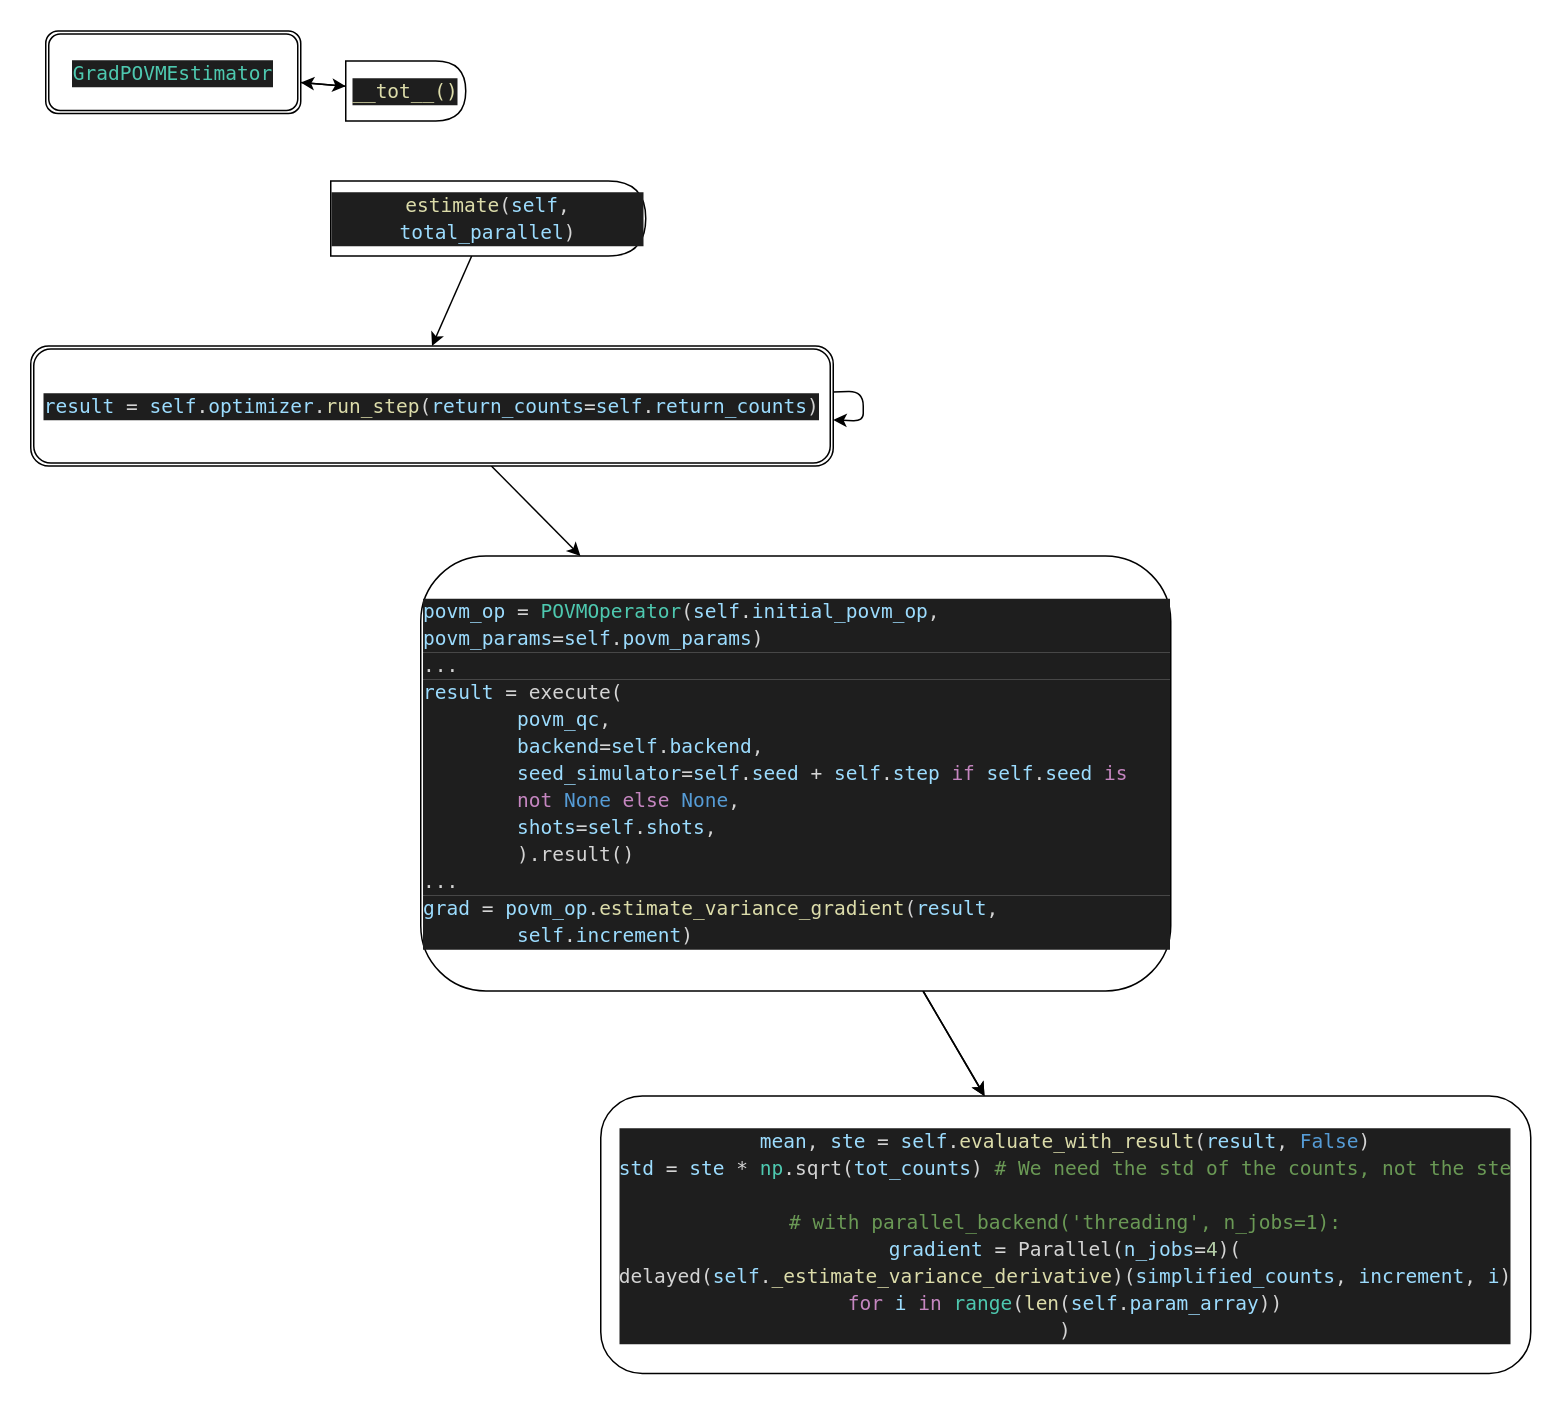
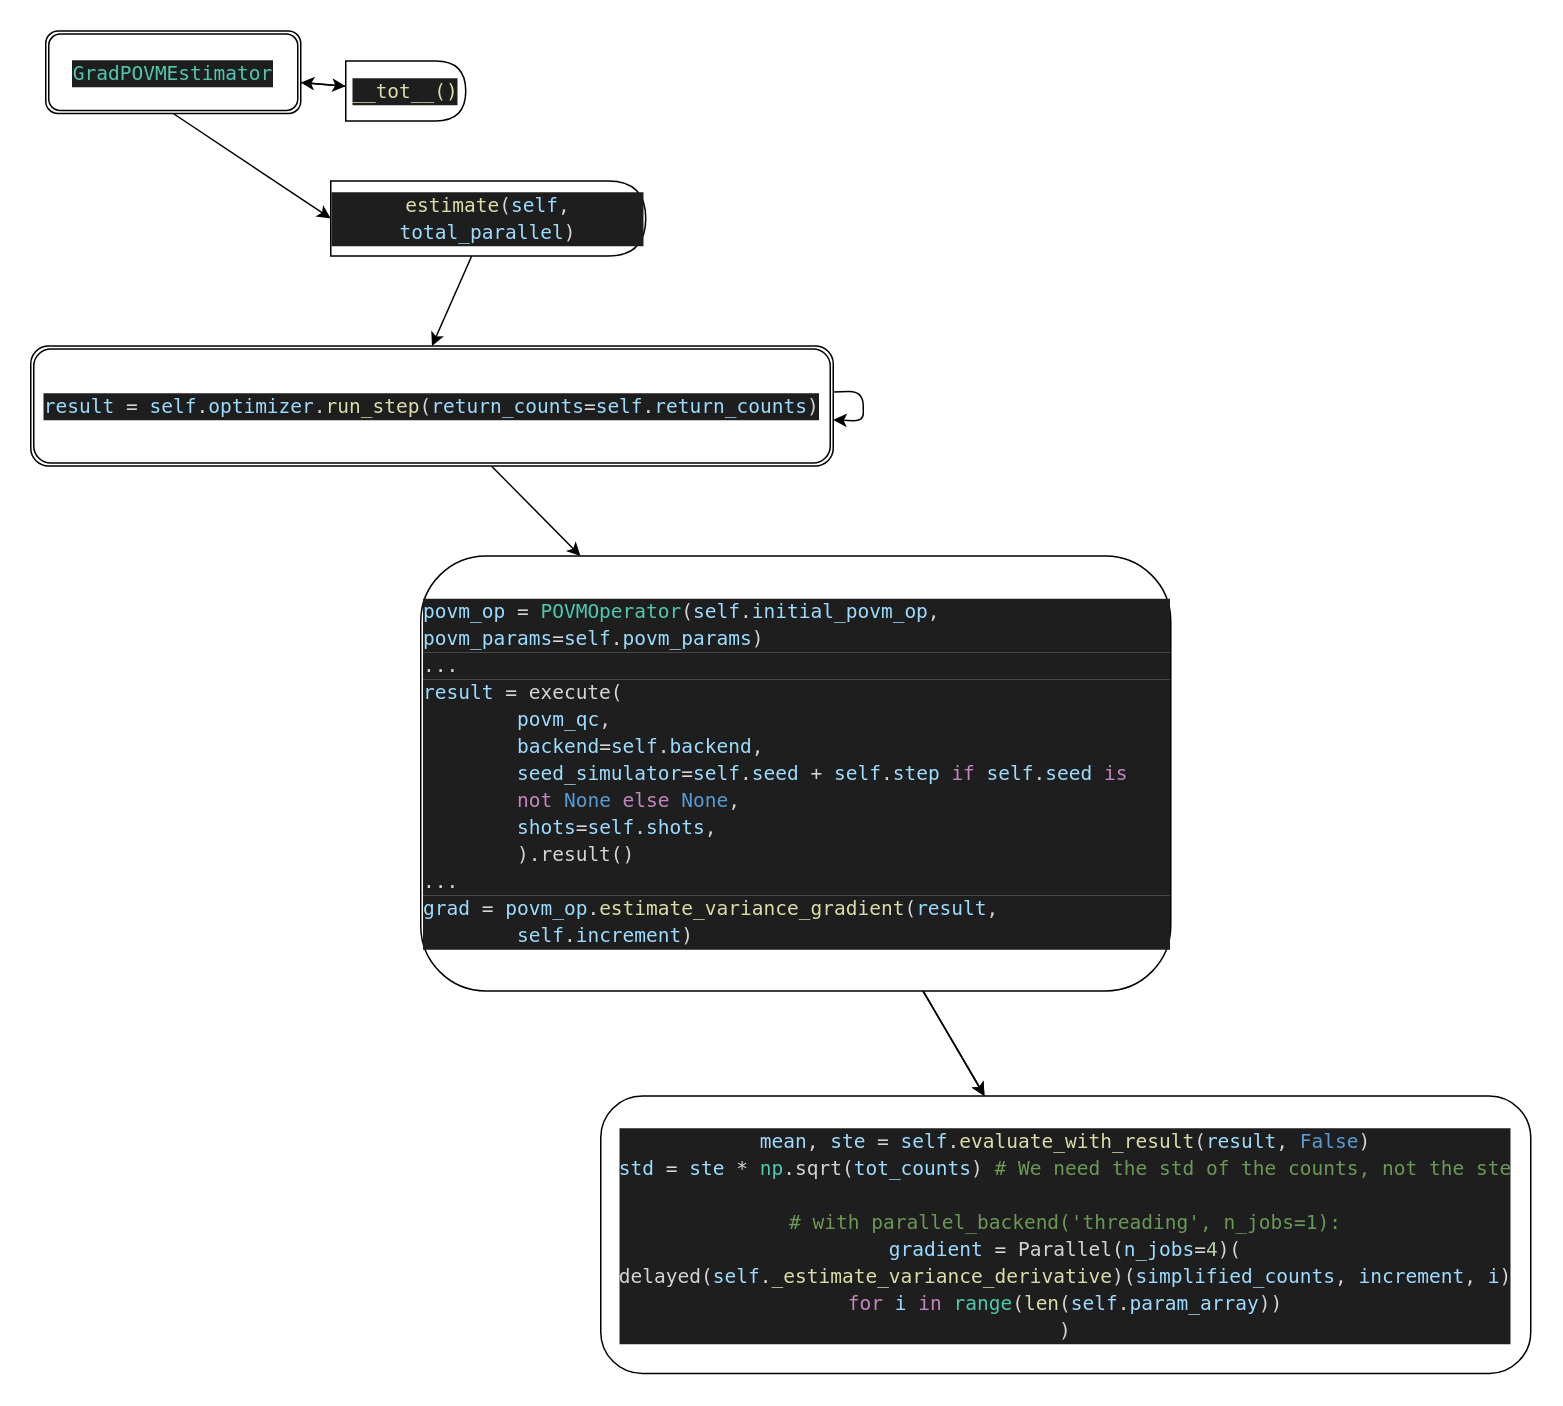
none -> (248, 163)
